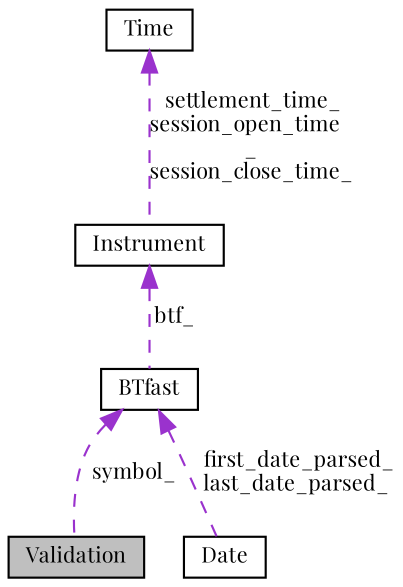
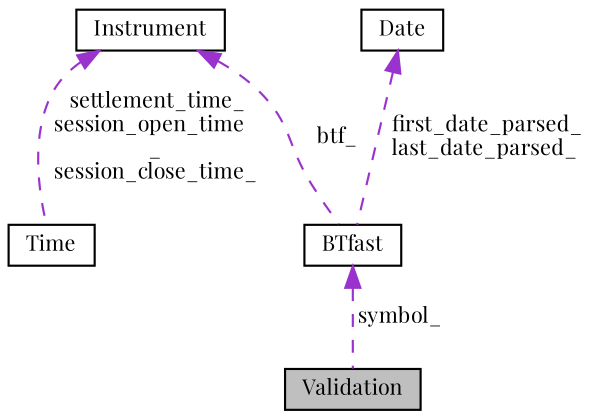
(150, 149) -> (40, 137)
(193, 483) -> (375, 148)
